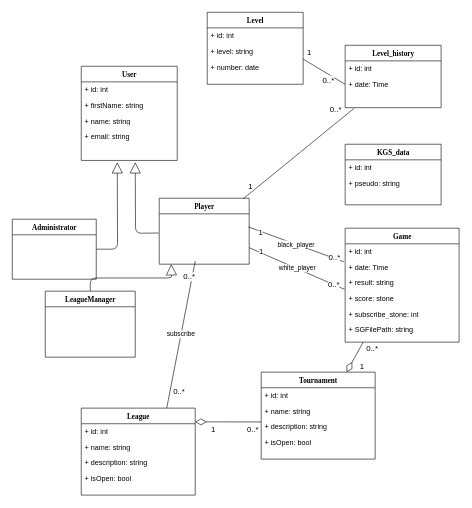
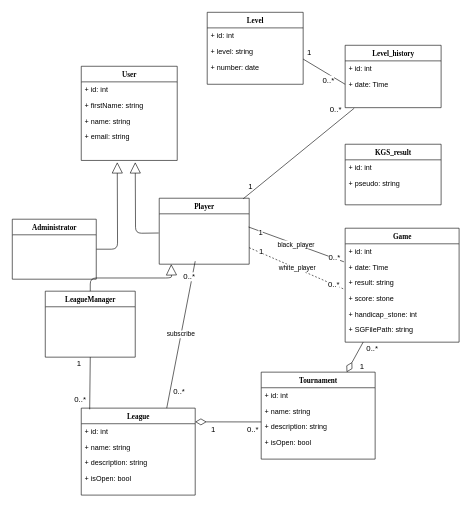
(394, 153) -> (394, 153)
(268, 256) -> (268, 256)
(389, 315) -> (387, 315)
none -> (90, 383)
